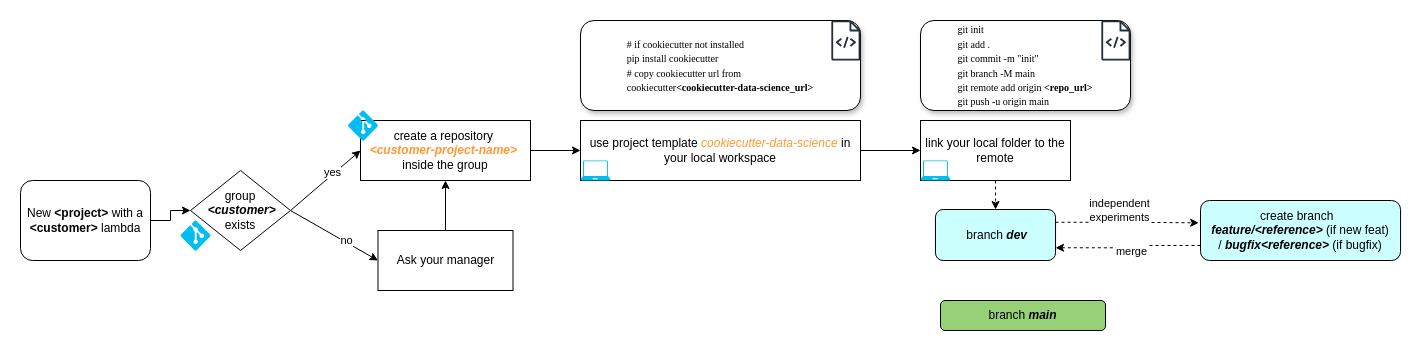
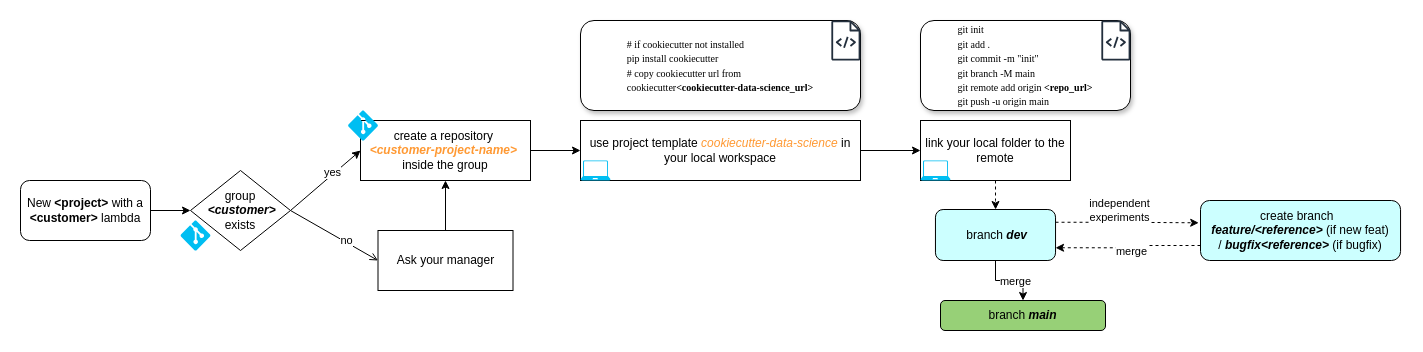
(86, 221) -> (86, 211)
(371, 256) -> (373, 257)
none -> (1006, 281)
